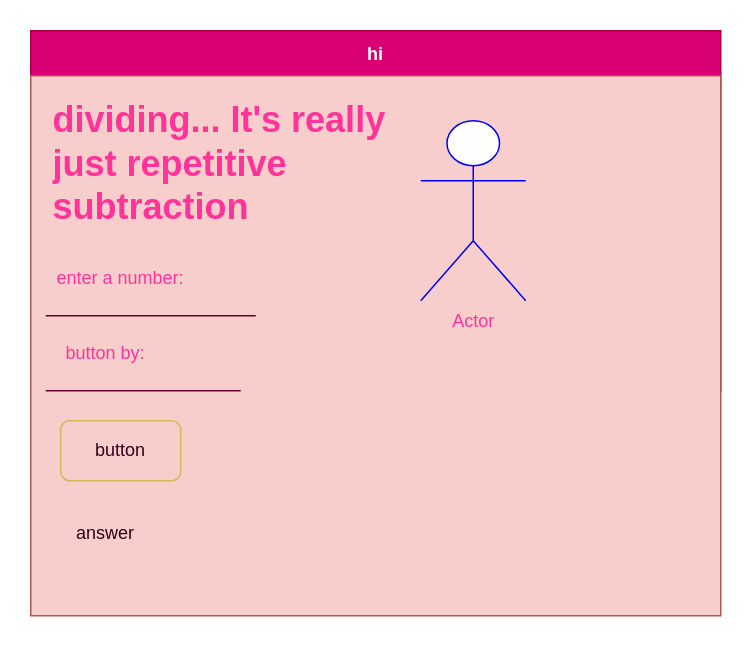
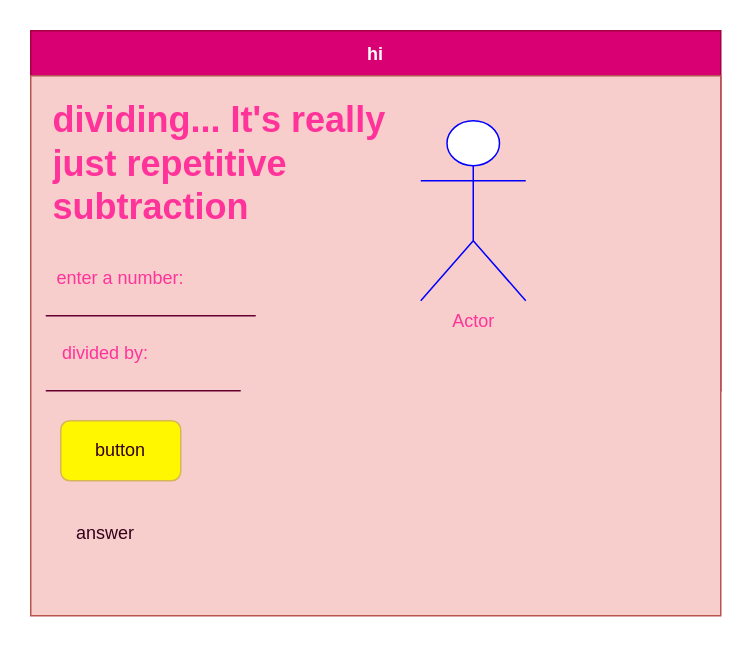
(106, 353) -> (106, 353)
(121, 451) -> (121, 451)
